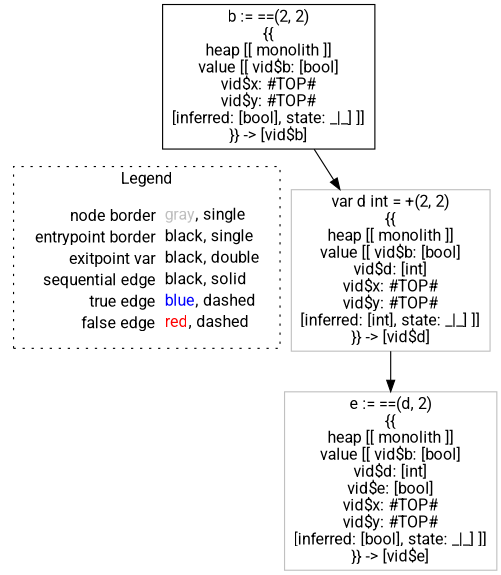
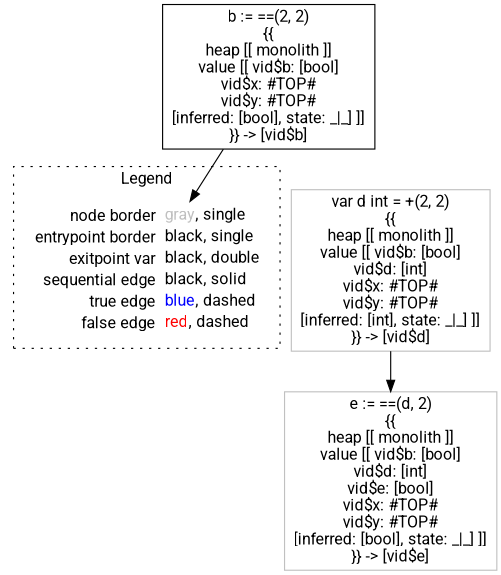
(324, 164) -> (208, 174)
